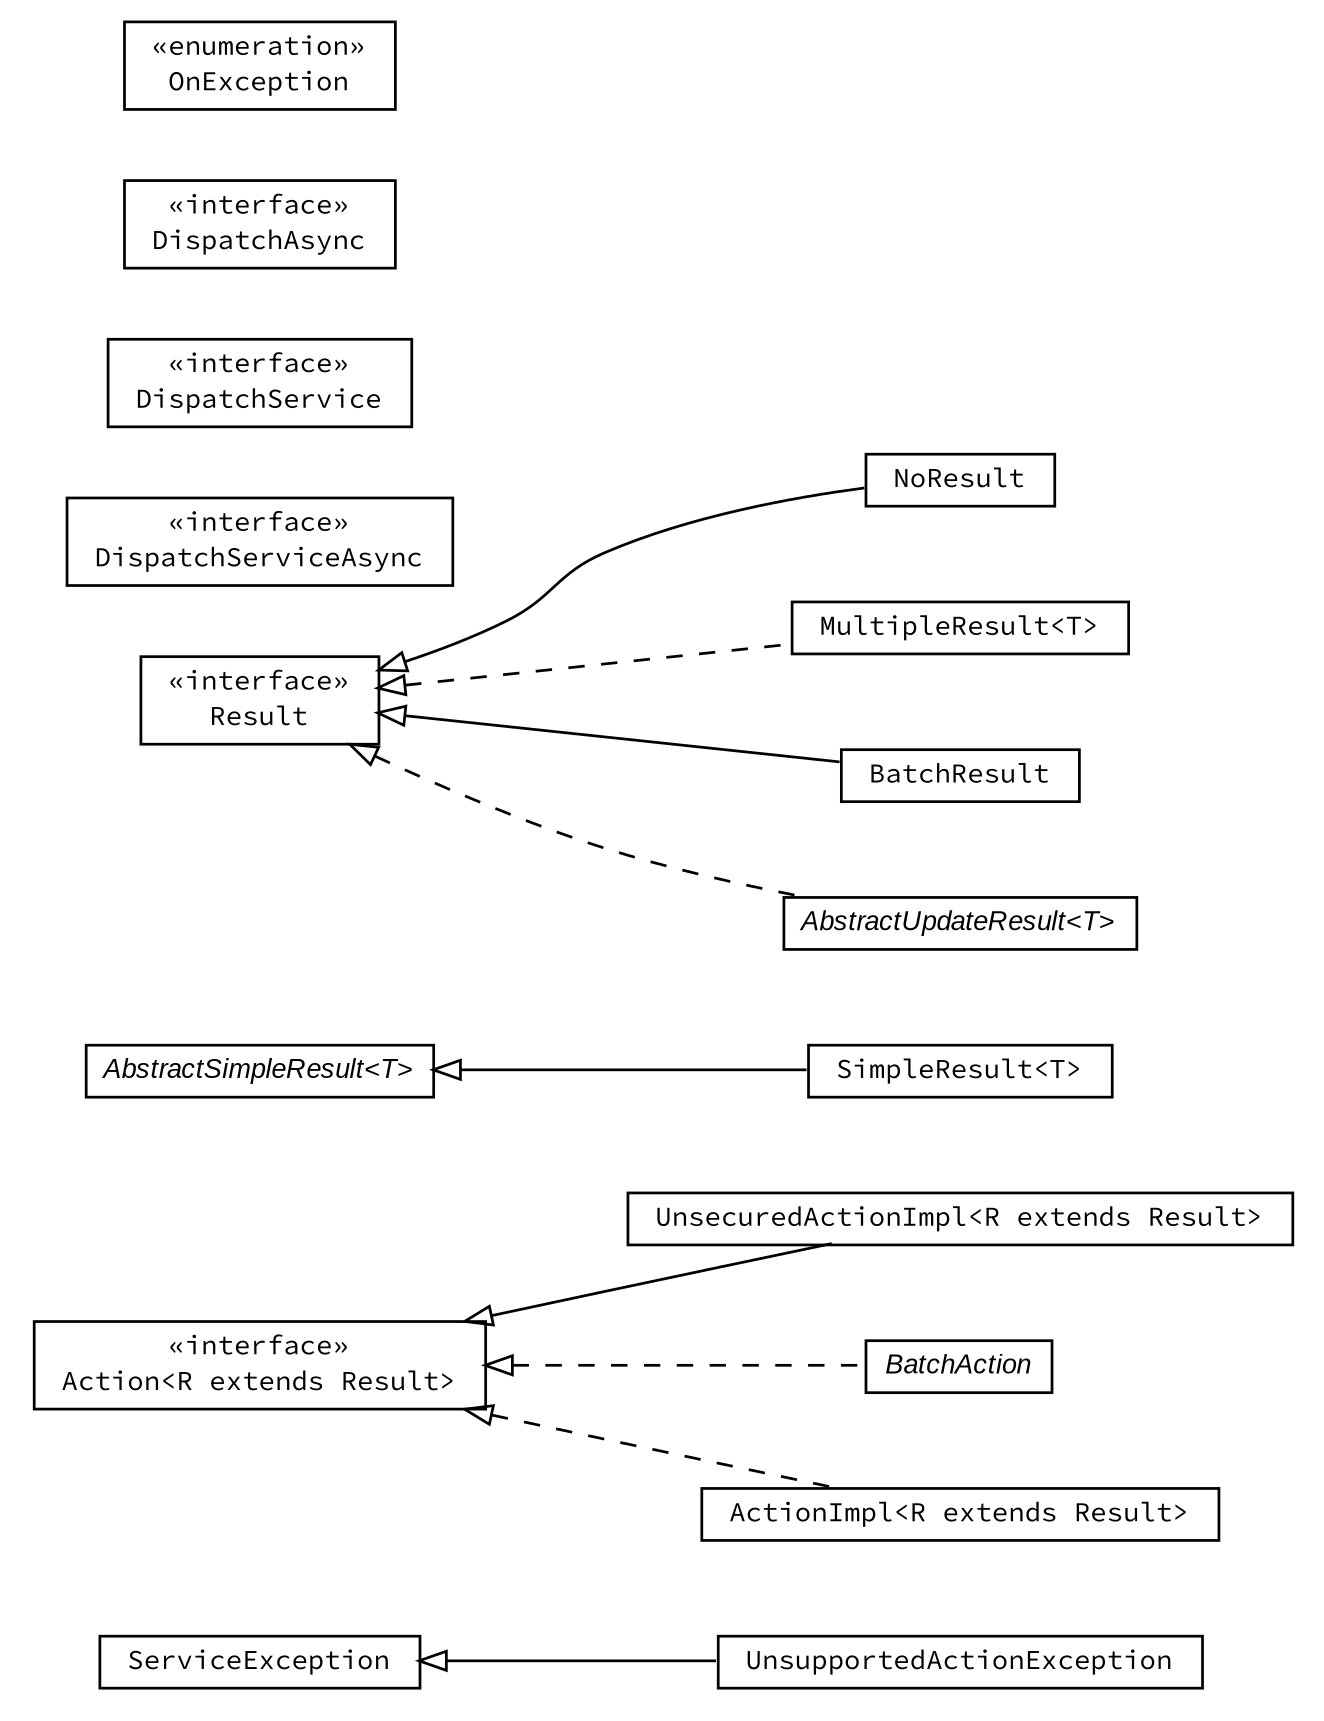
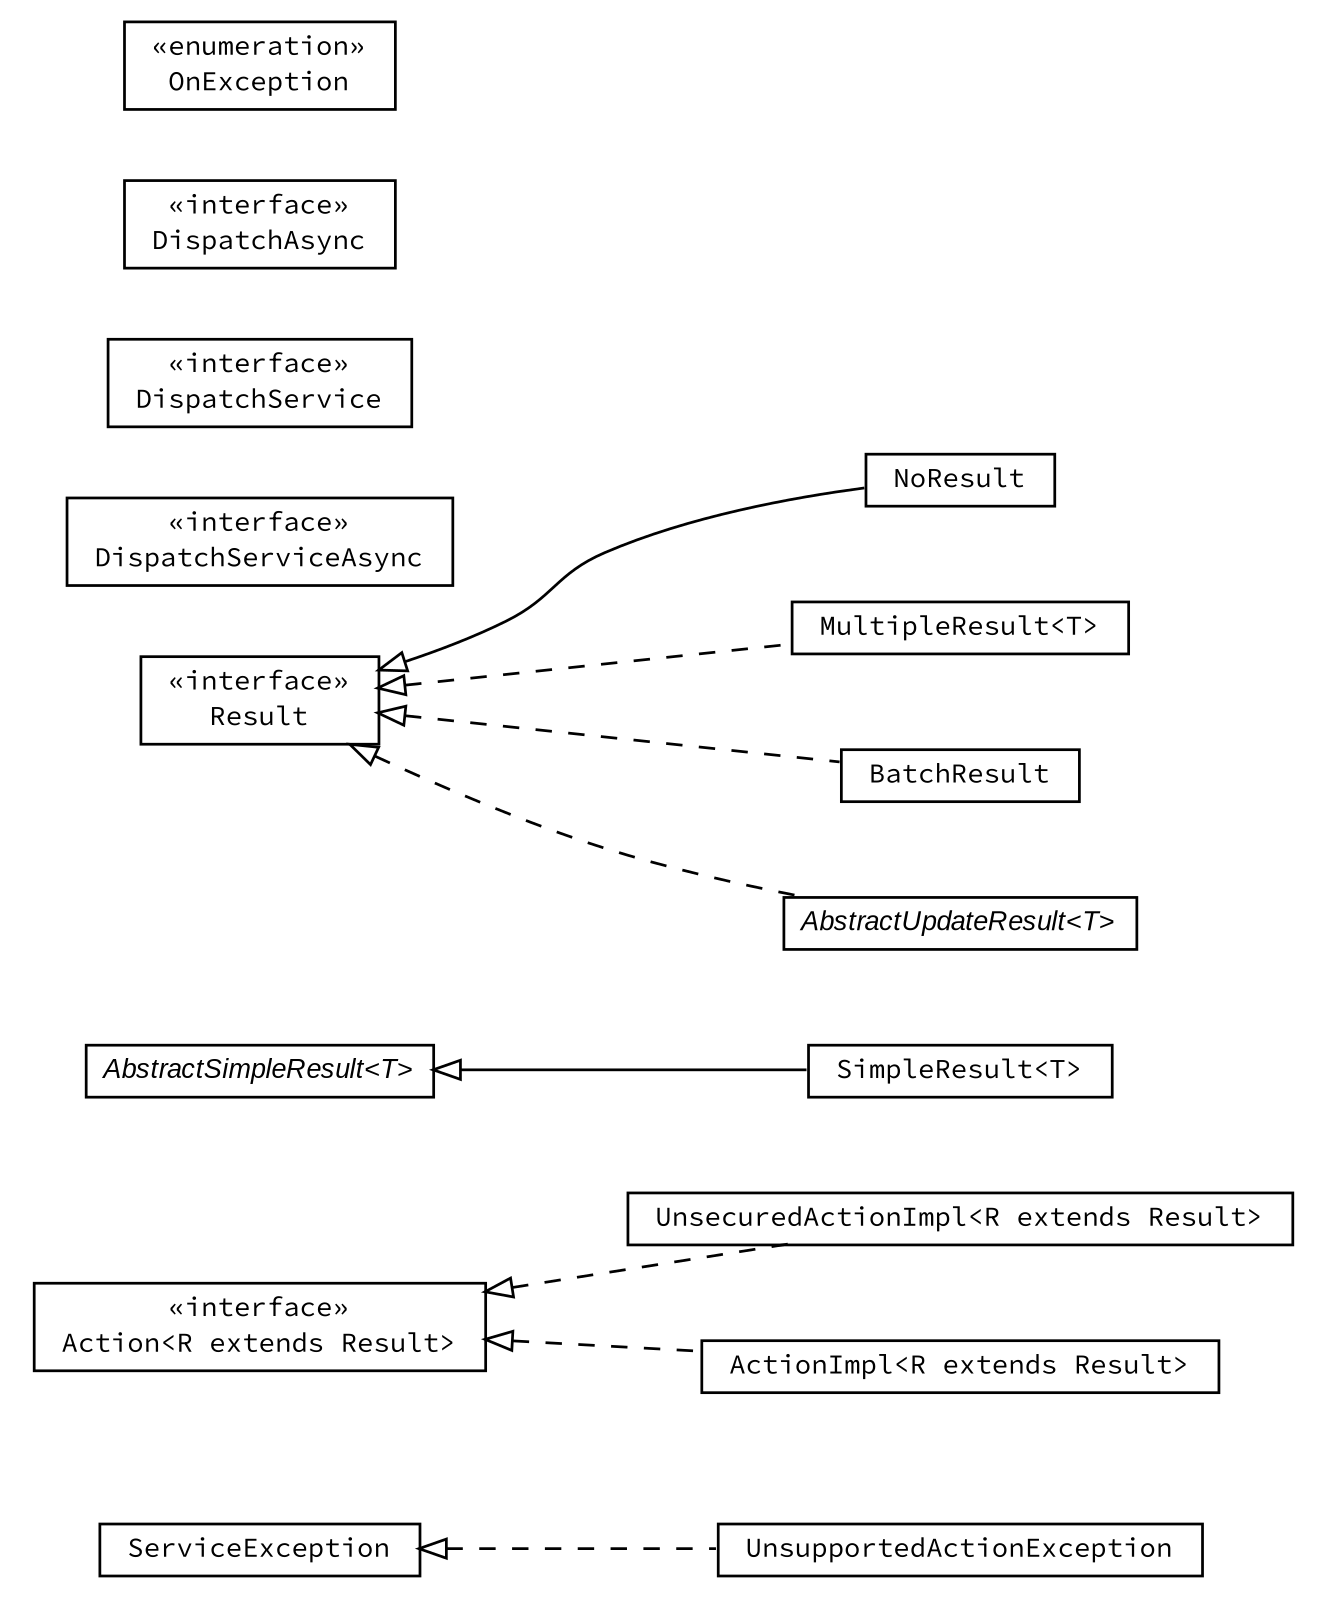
(622, 739) -> (622, 739)
(662, 1279) -> (651, 1266)
(959, 1365) -> none
(581, 1661) -> (581, 1549)
